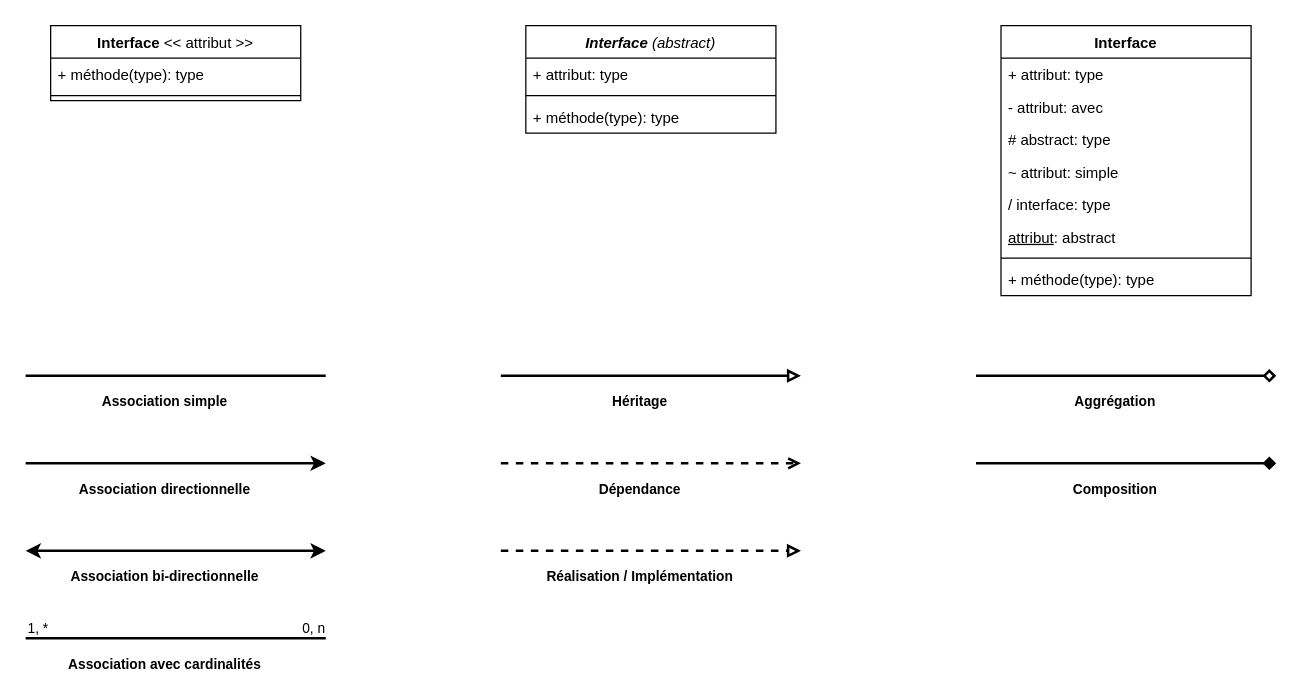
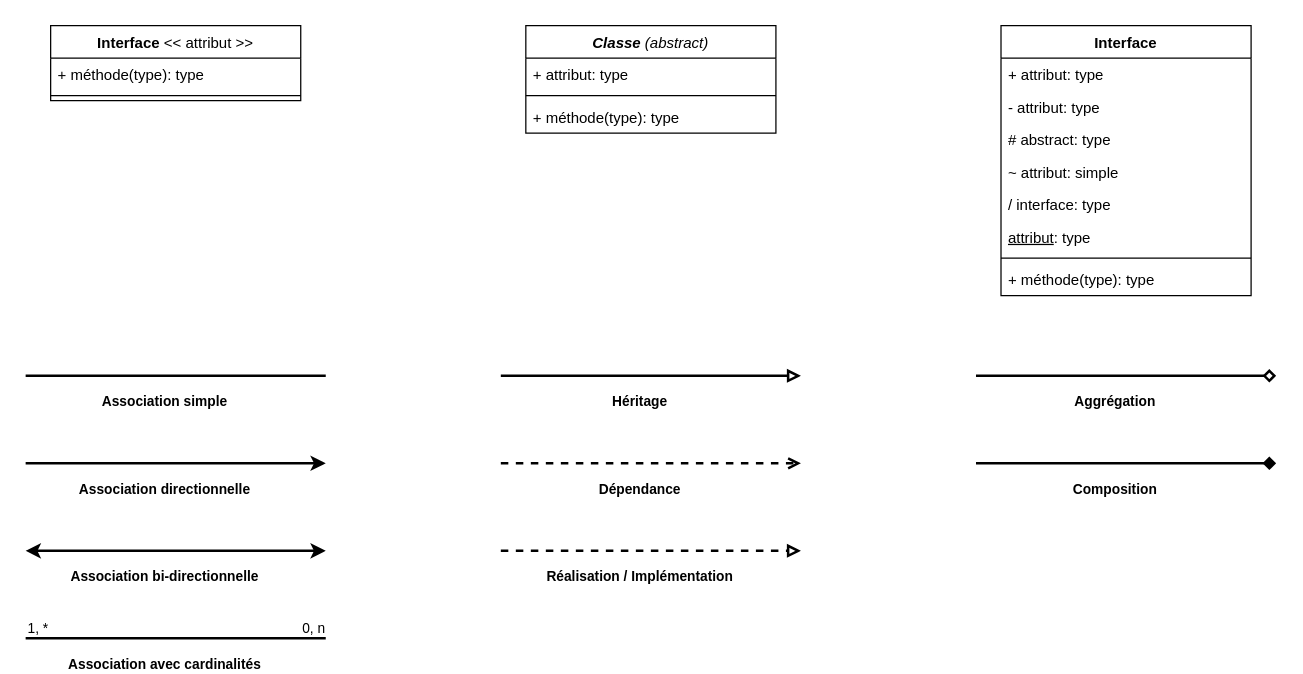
(651, 43) -> (651, 43)
(1068, 108) -> (1068, 108)
(1078, 238) -> (1061, 238)
